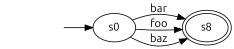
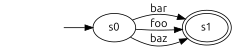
(207, 28) -> (207, 28)
